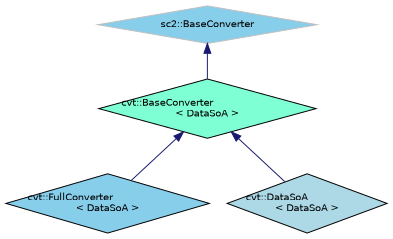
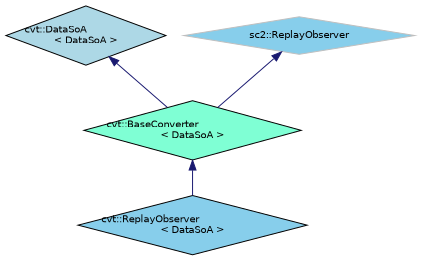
(207, 25) -> (299, 36)
(262, 160) -> (142, 85)
(108, 203) -> (193, 225)
